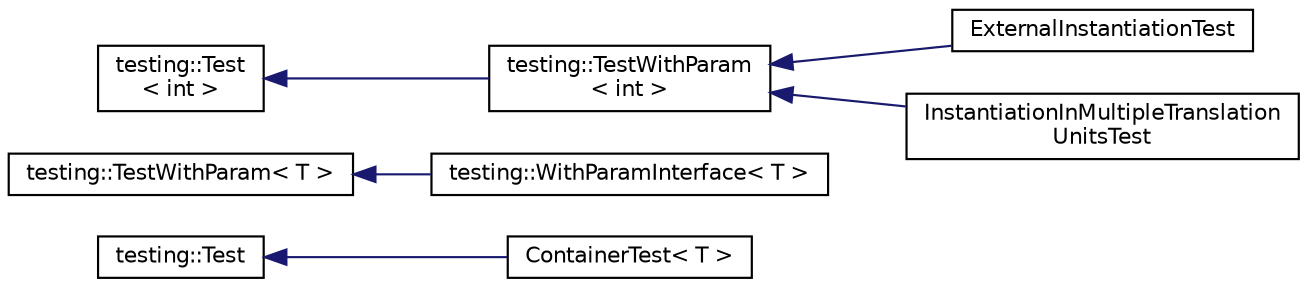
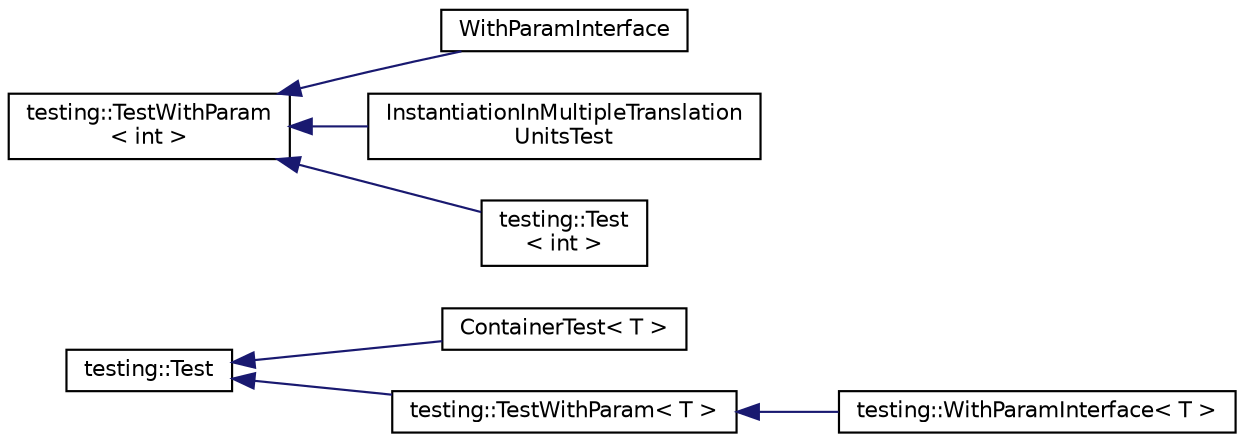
(1103, 31) -> (564, 31)
(388, 78) -> (390, 188)
none -> (323, 388)
